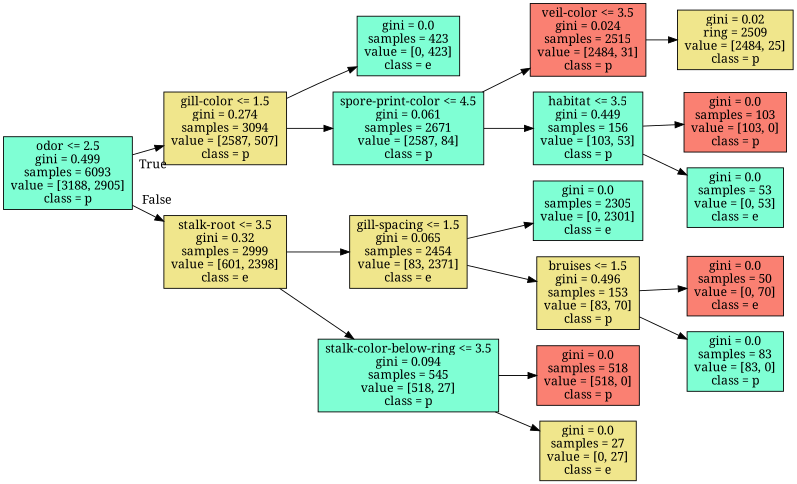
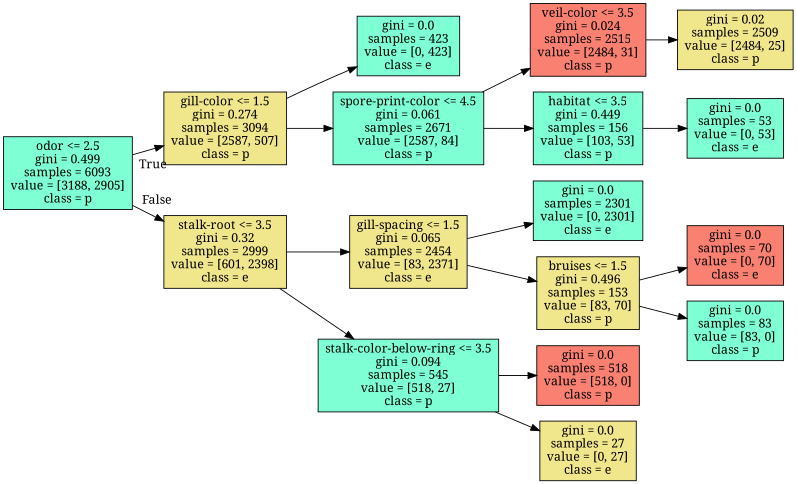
(735, 40) -> (735, 40)
(735, 122) -> none
(588, 211) -> (588, 211)
(735, 286) -> (735, 255)
